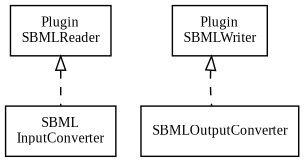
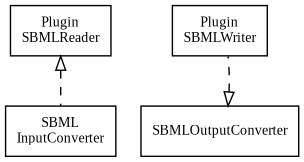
(211, 88) -> (229, 74)
